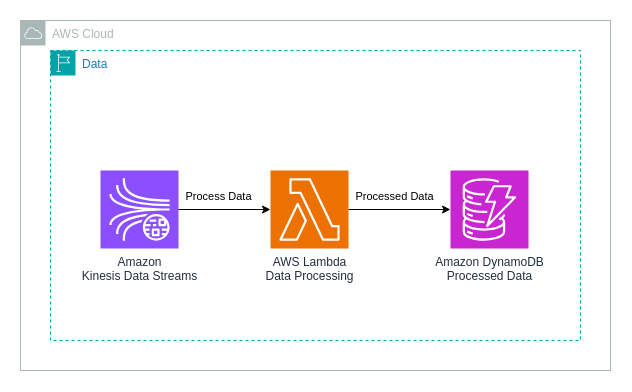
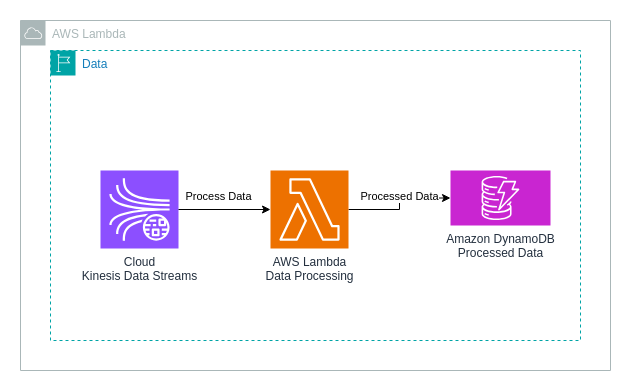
(80, 35) -> (85, 35)
(490, 210) -> (501, 198)
(140, 270) -> (140, 270)
